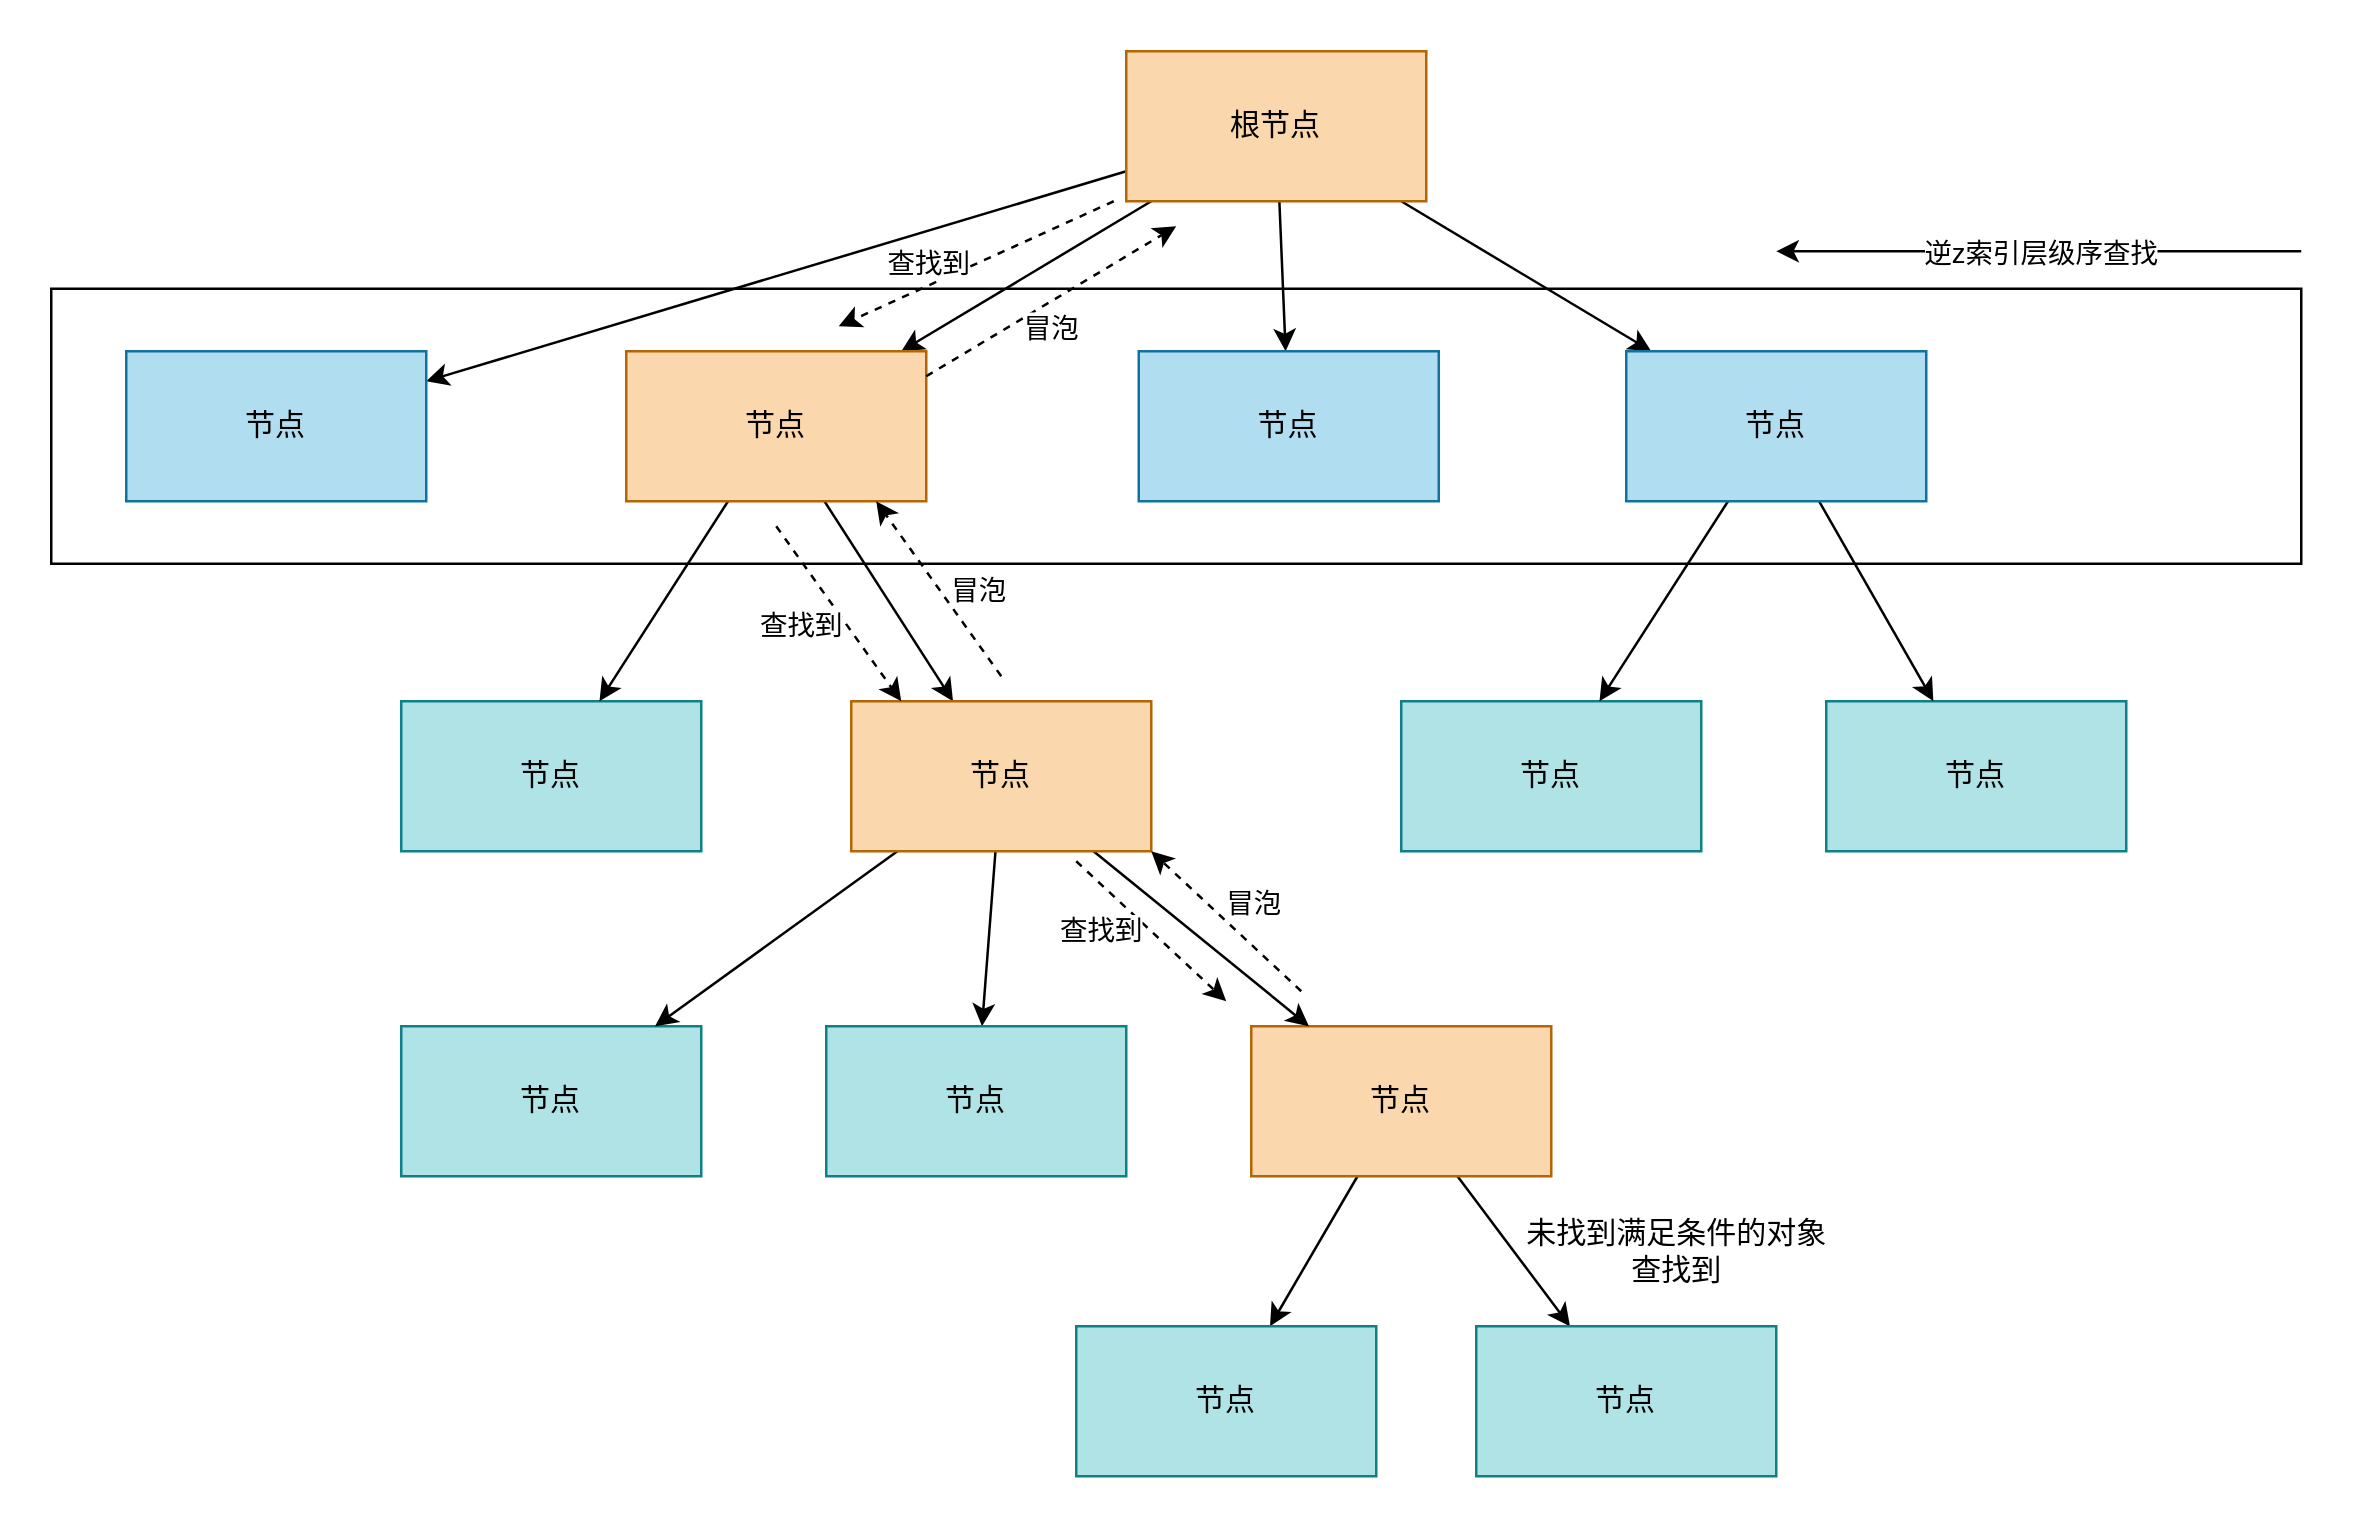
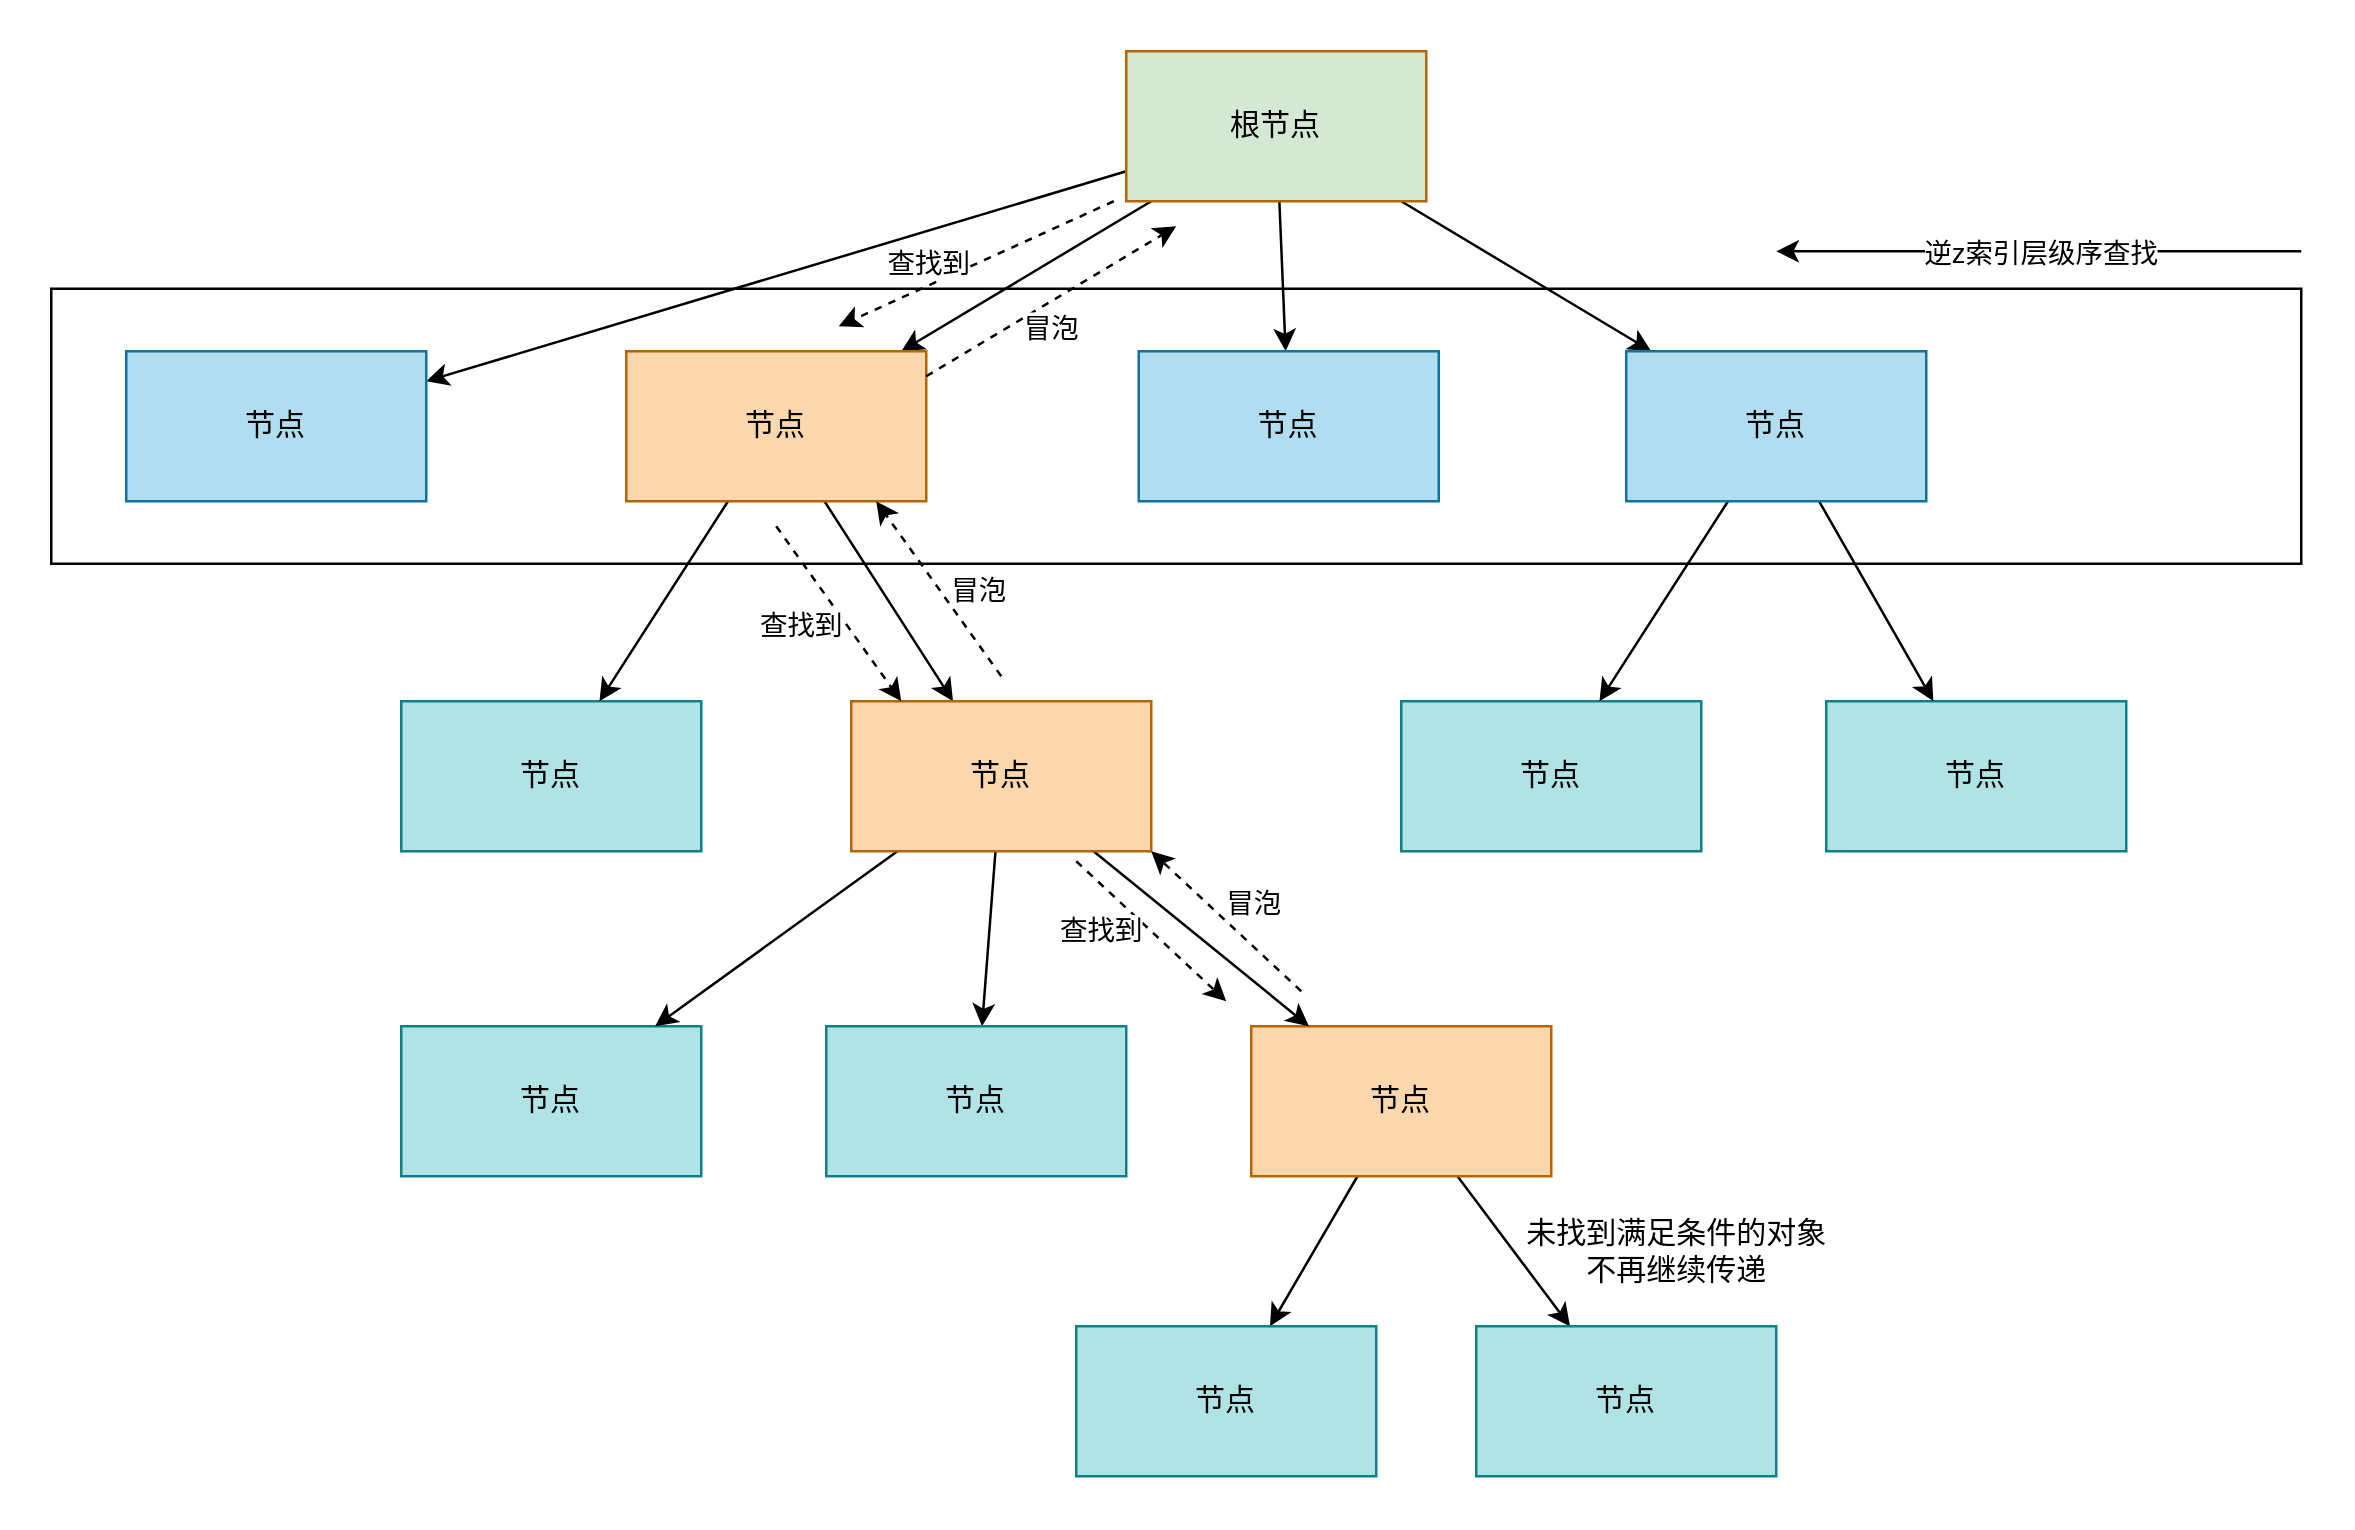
(1276, 126) -> (1276, 126)
(1678, 1251) -> (1678, 1251)
